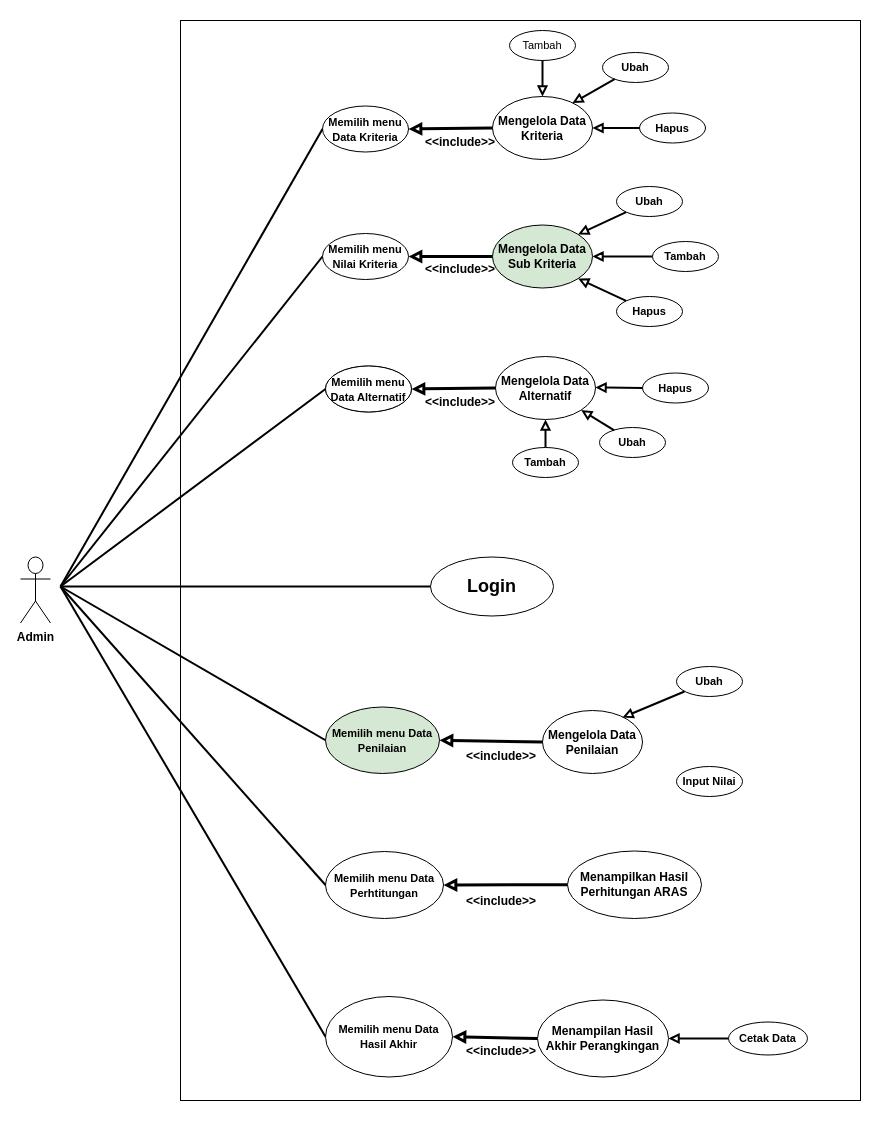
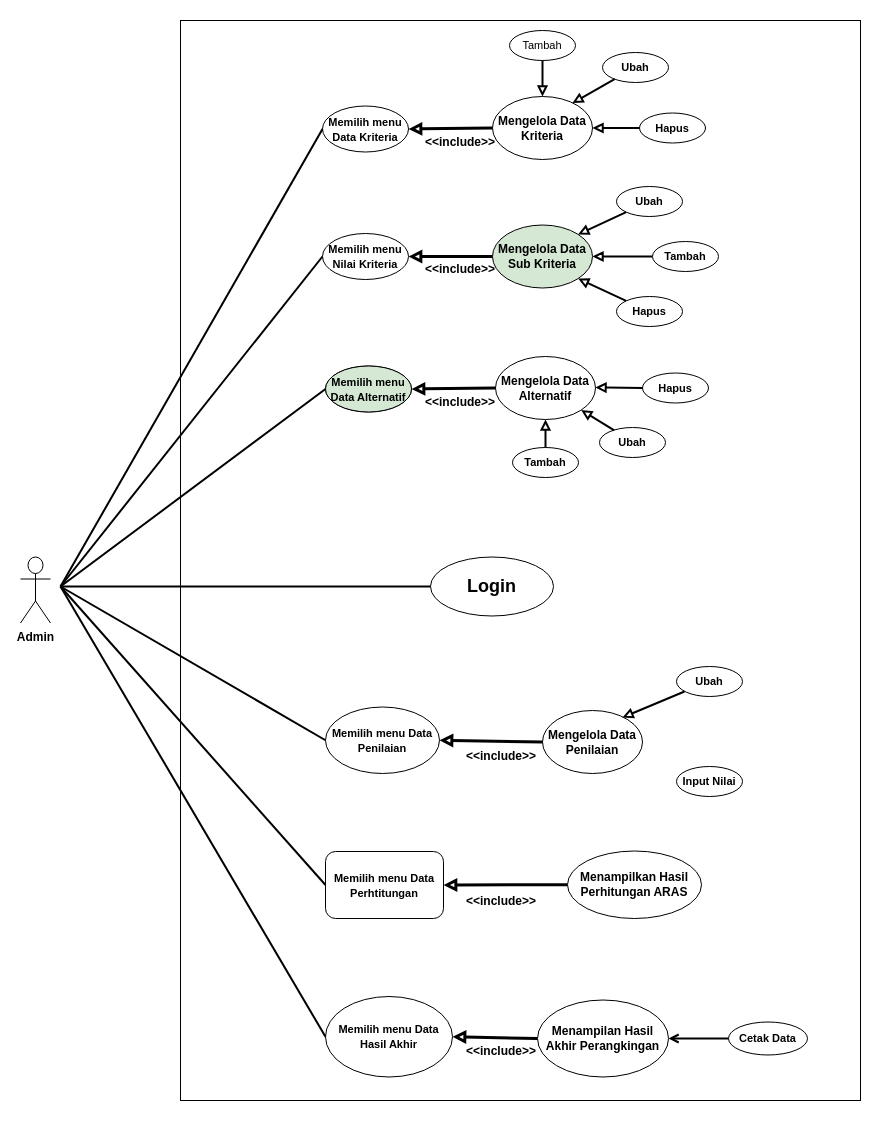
(369, 389) -> (369, 389)
(383, 740) -> (383, 740)
(385, 885) -> (385, 885)
(680, 1039) -> (677, 1039)
